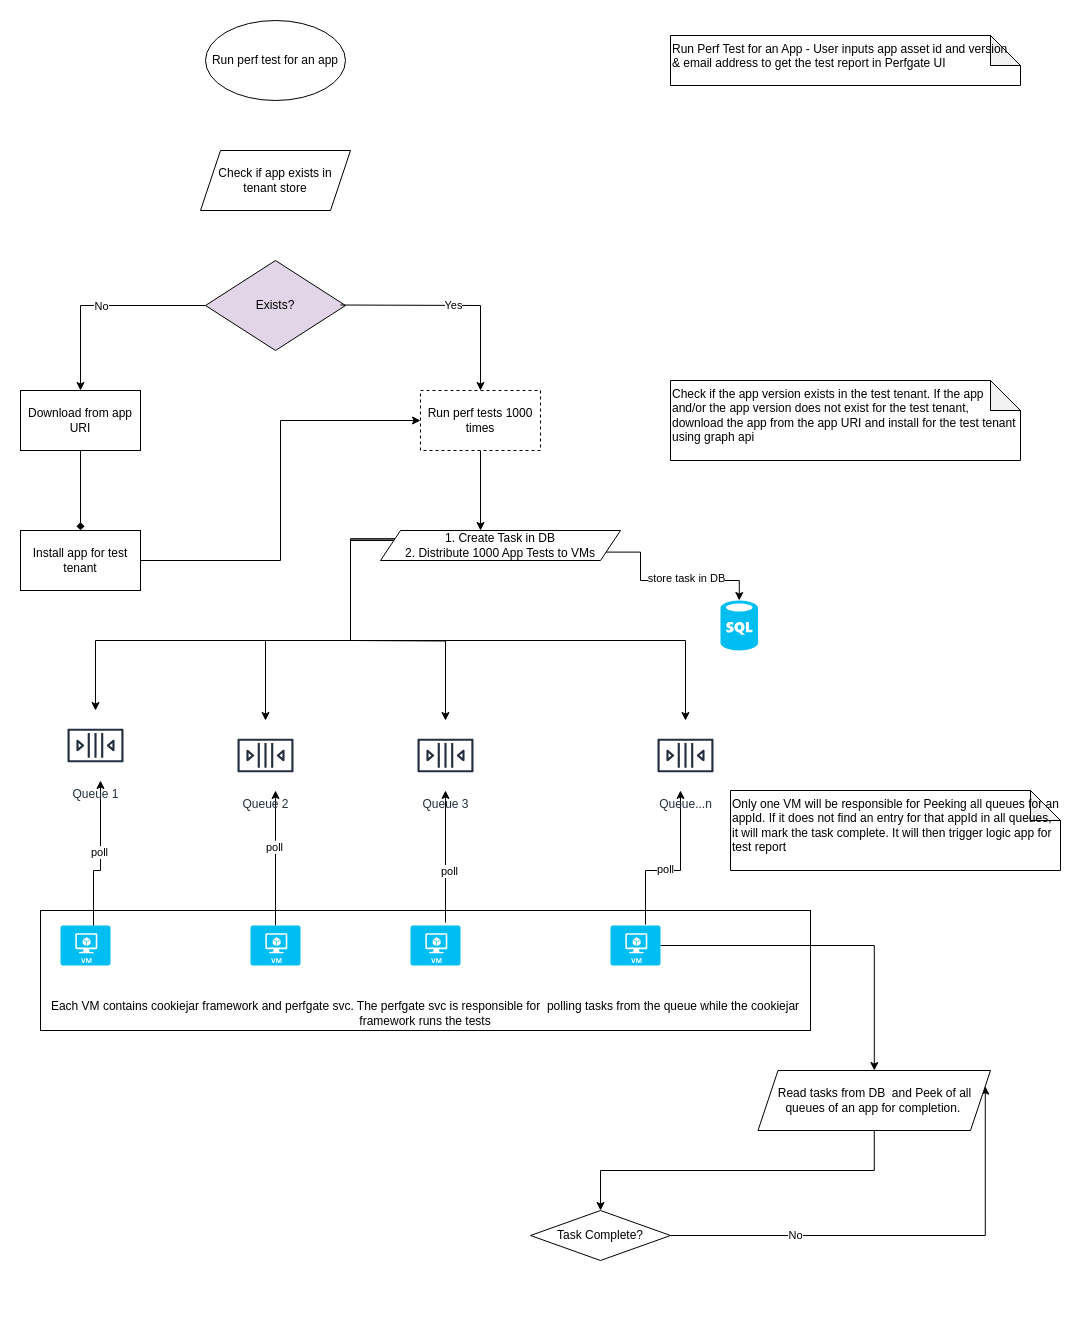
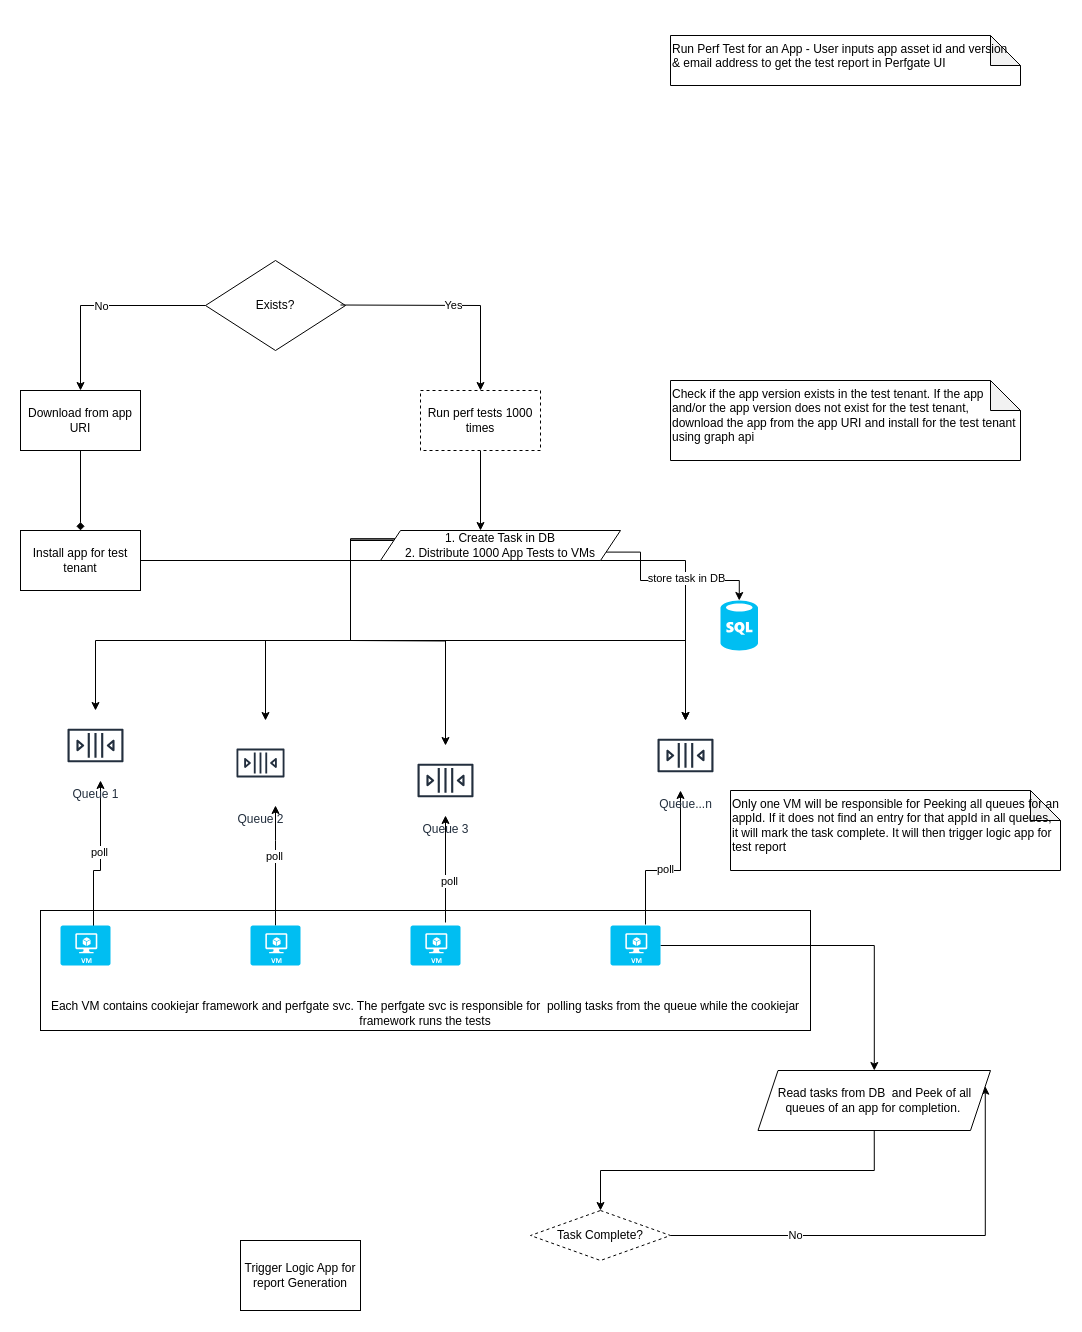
(276, 61) -> none
(276, 181) -> none
(276, 306) -> (276, 306)
(281, 426) -> (329, 561)
(266, 756) -> (261, 763)
(446, 756) -> (446, 781)
(601, 1236) -> (601, 1236)
none -> (301, 1276)
